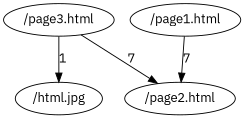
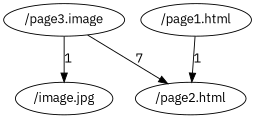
(59, 20) -> (64, 20)
(187, 59) -> (198, 59)
(59, 99) -> (64, 99)
